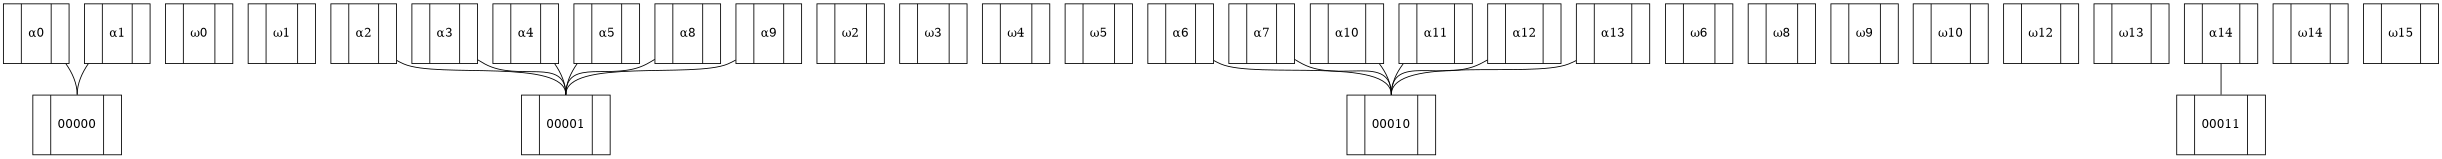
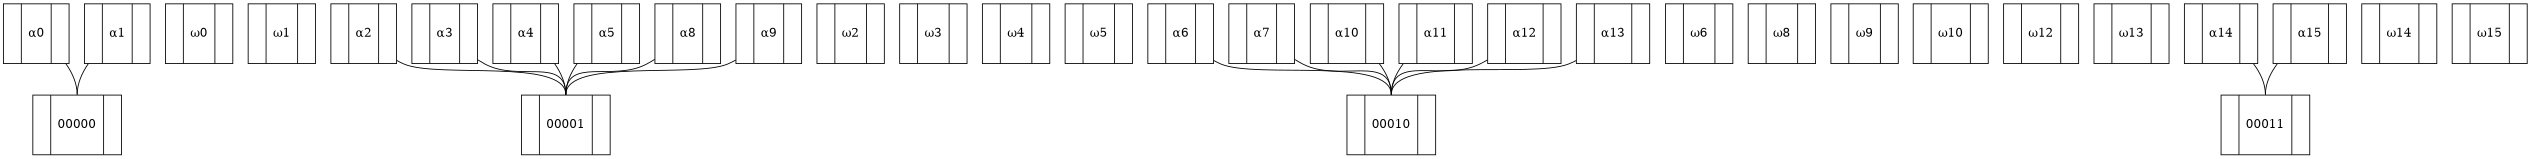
none -> (2310, 34)
